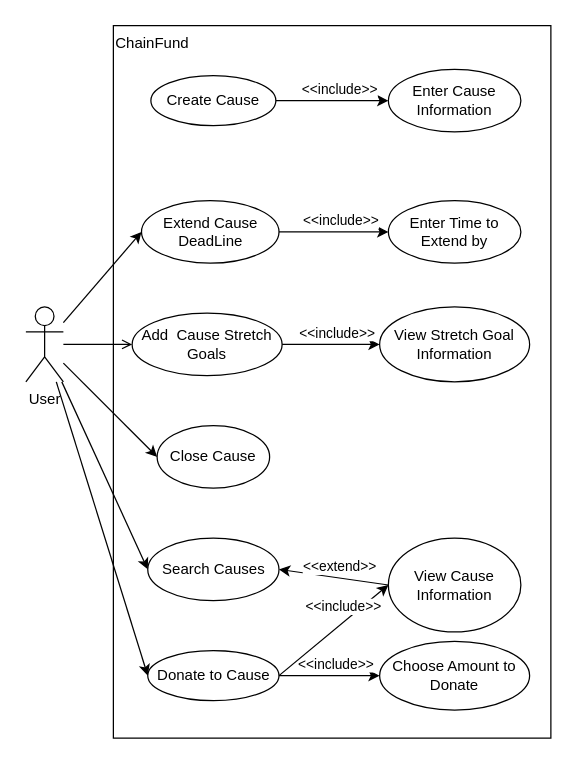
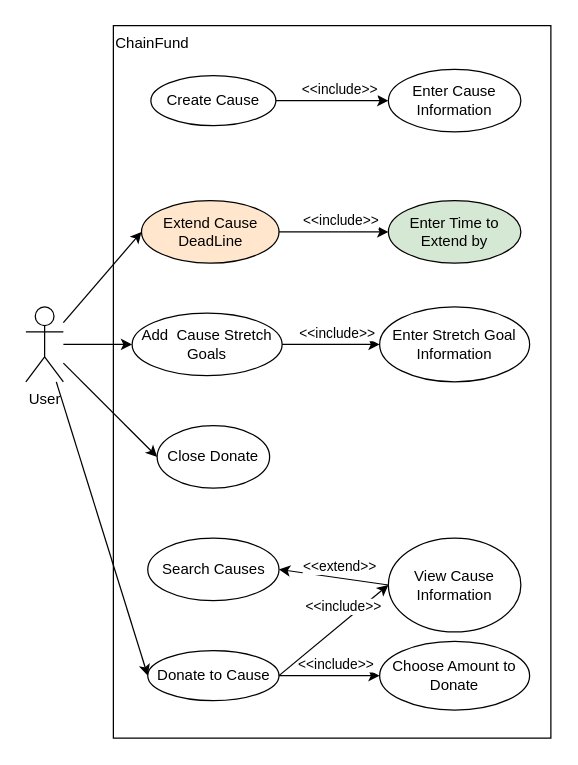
(210, 232) -> (210, 232)
(454, 232) -> (454, 232)
(124, 344) -> (122, 344)
(454, 344) -> (454, 344)
(213, 457) -> (213, 457)
(103, 472) -> none
